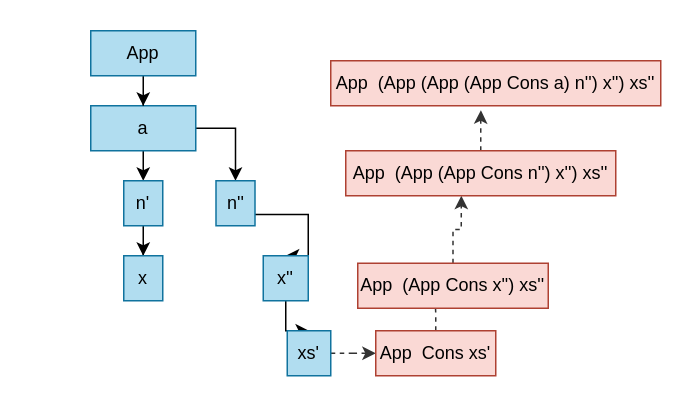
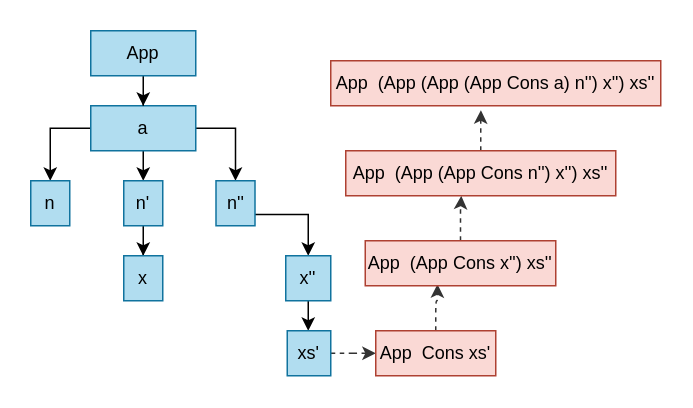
none -> (50, 129)
none -> (50, 203)
(286, 278) -> (308, 278)
(453, 286) -> (461, 263)
